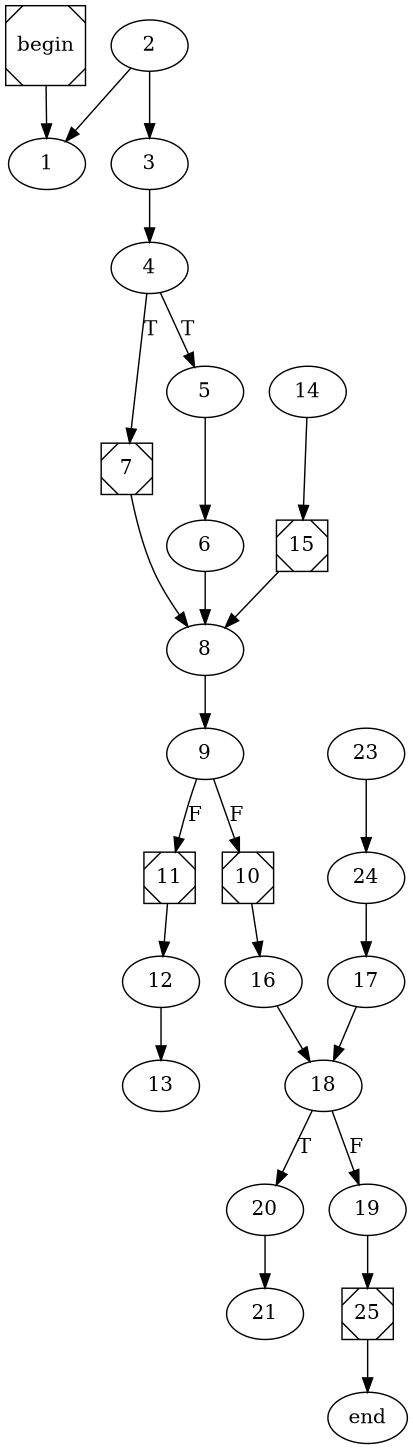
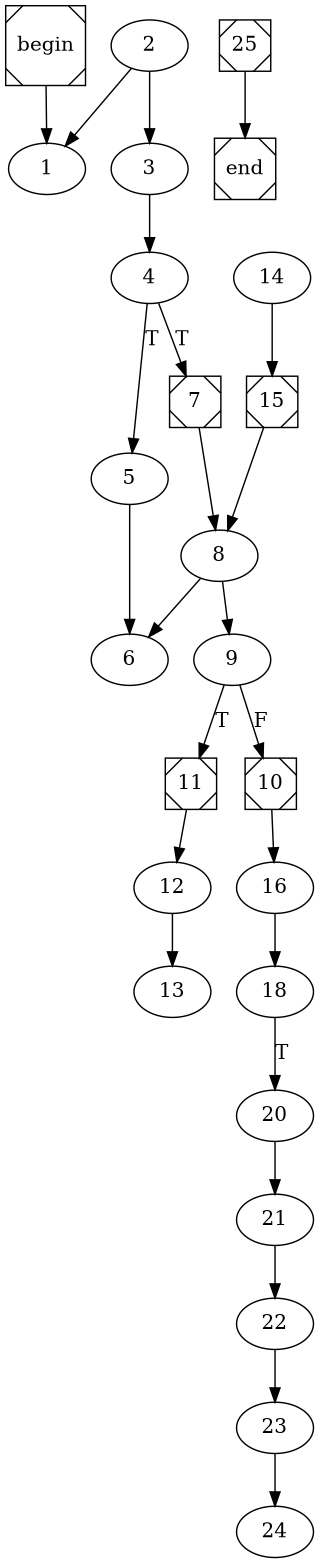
(205, 591) -> (179, 602)
(195, 816) -> (222, 722)
(366, 982) -> none
(368, 1210) -> none
none -> (275, 1324)
(368, 1418) -> (245, 169)
